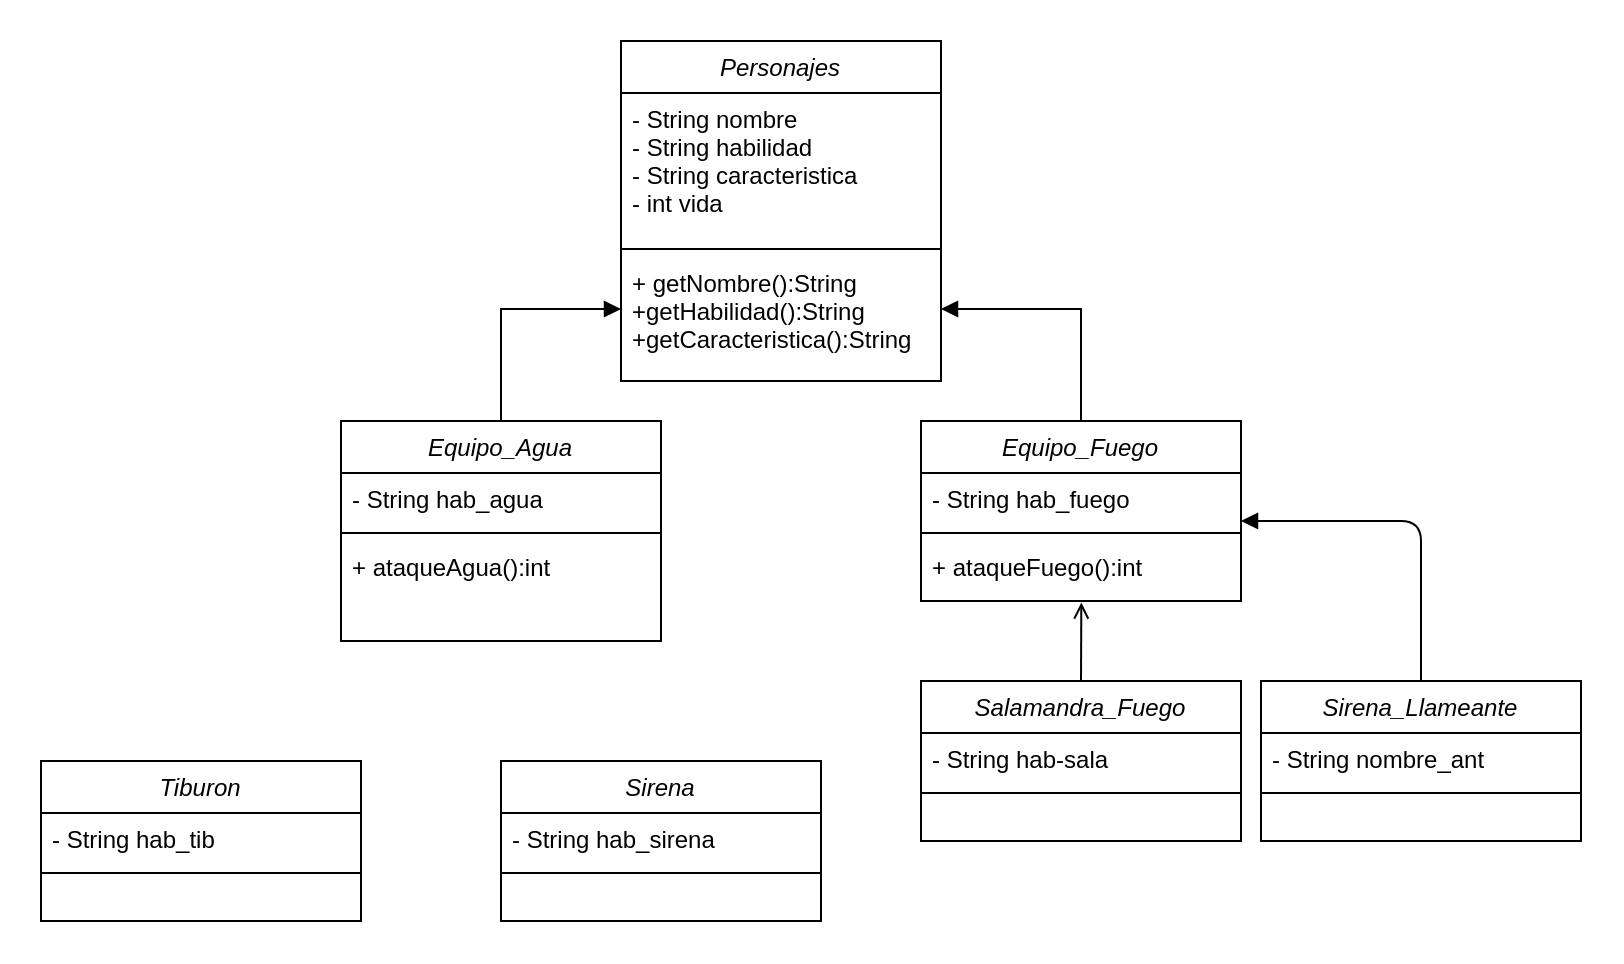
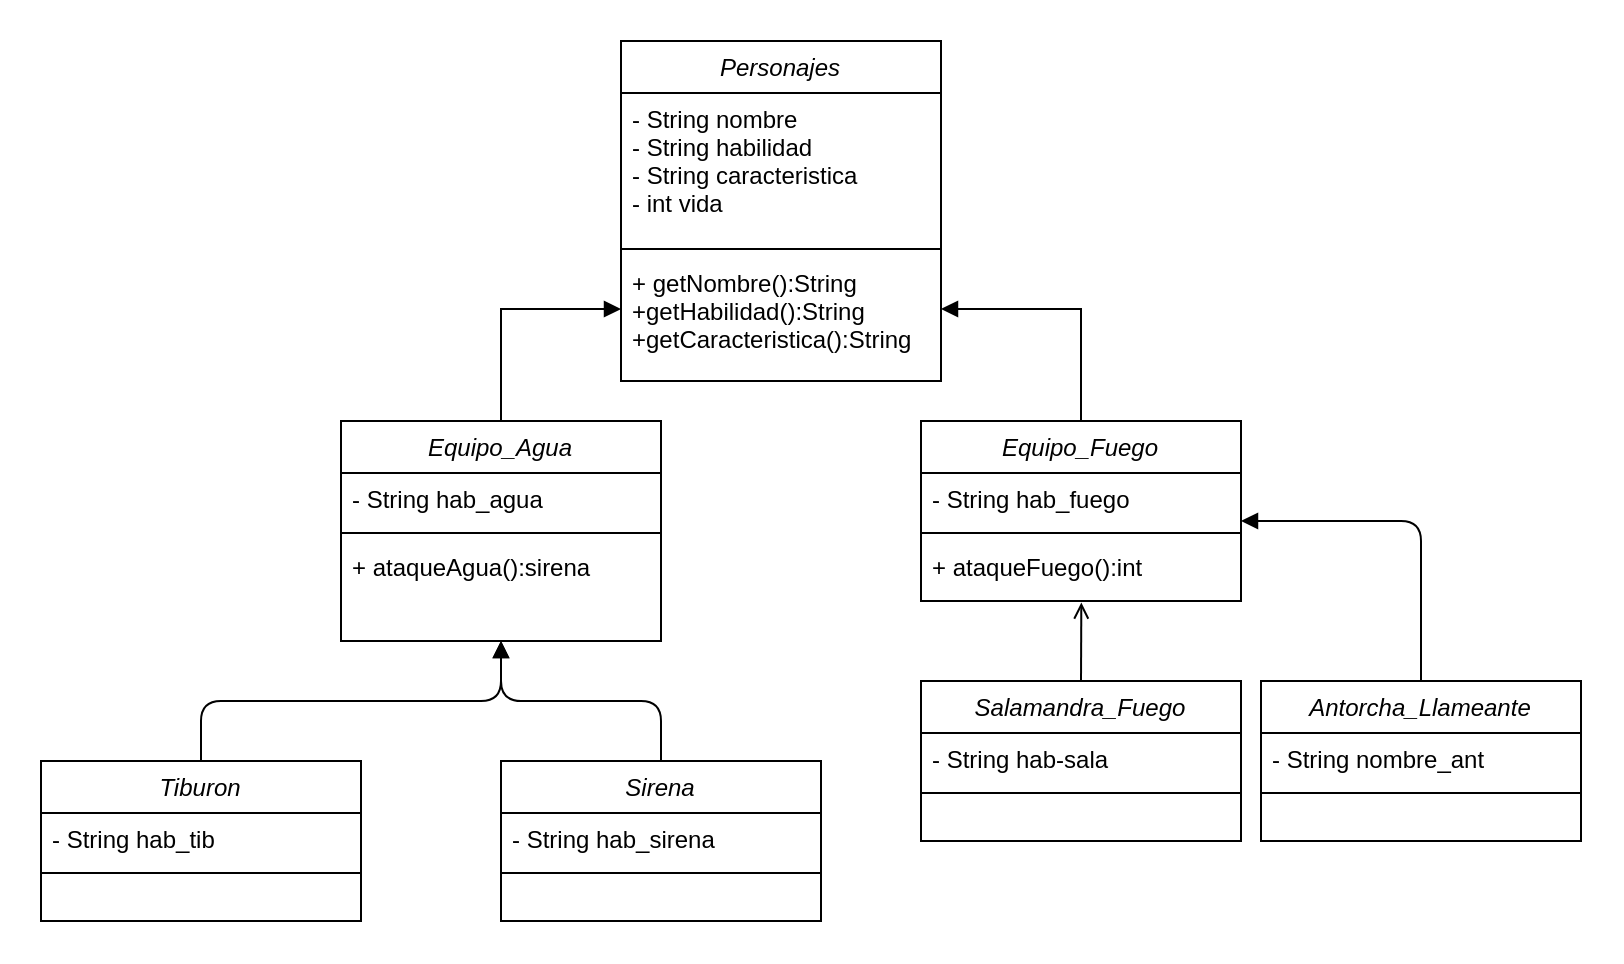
(464, 568) -> (484, 568)
none -> (327, 701)
none -> (605, 701)
(1420, 708) -> (1420, 708)
